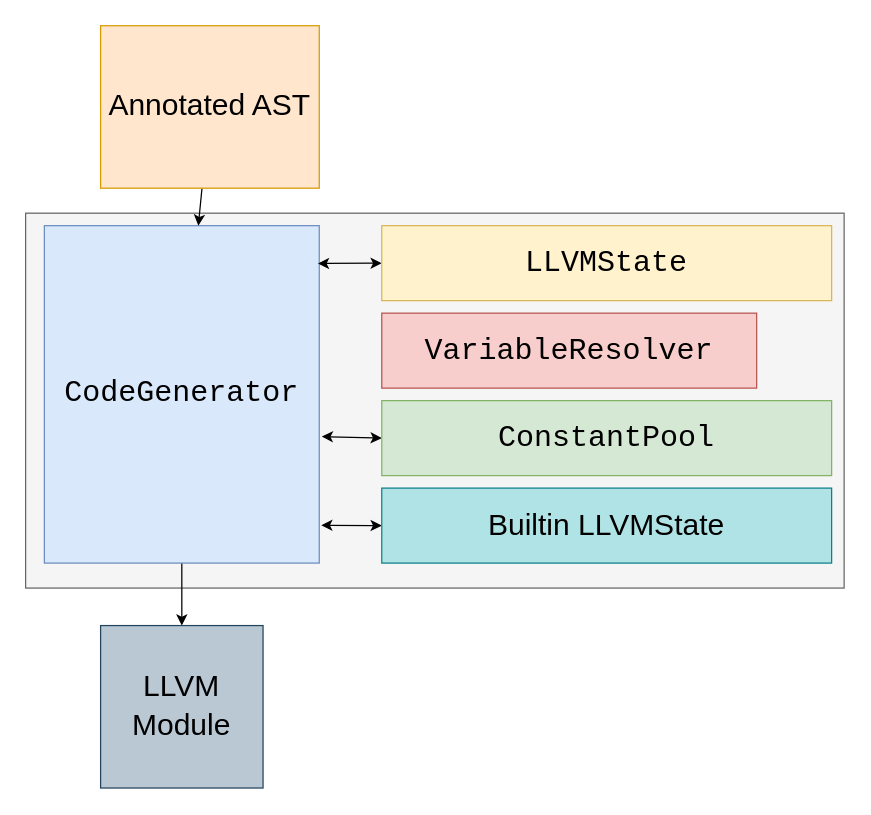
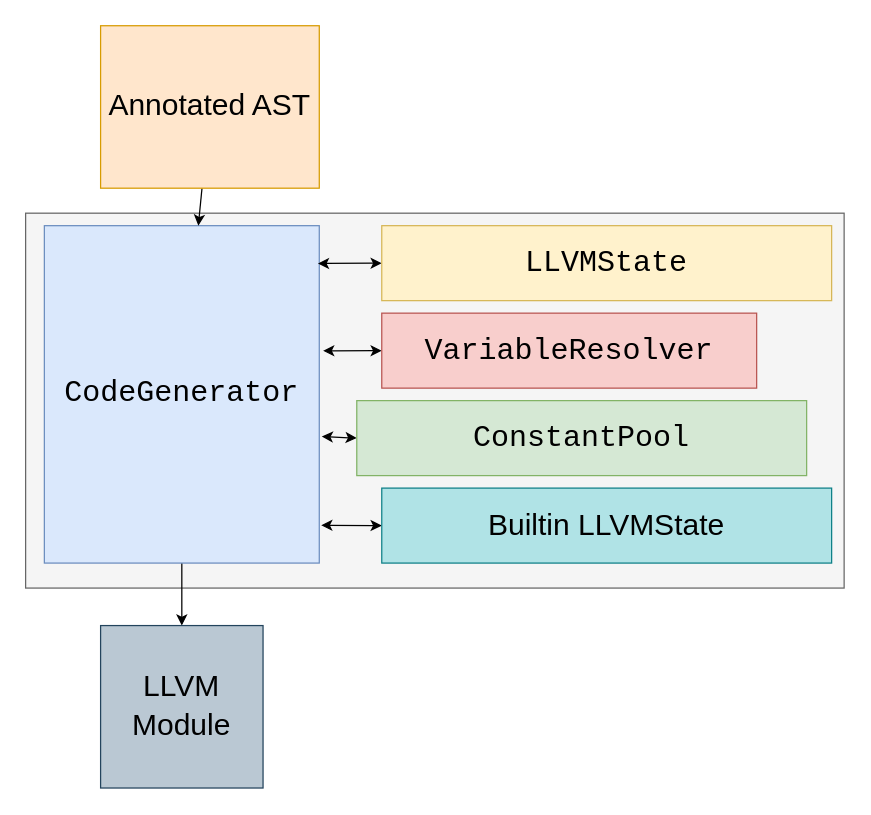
none -> (353, 351)
(607, 438) -> (582, 438)
